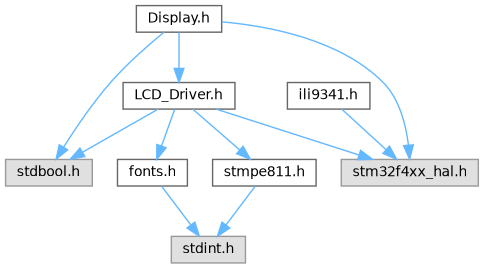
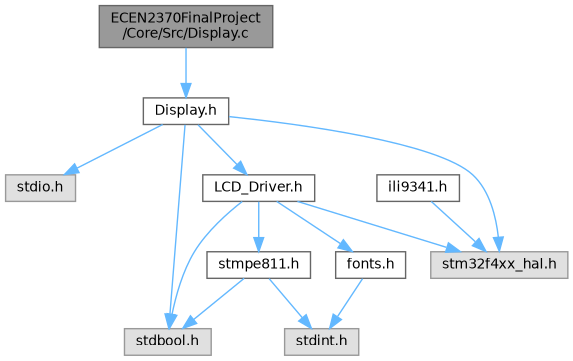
none -> (186, 27)
none -> (41, 188)
none -> (219, 299)
